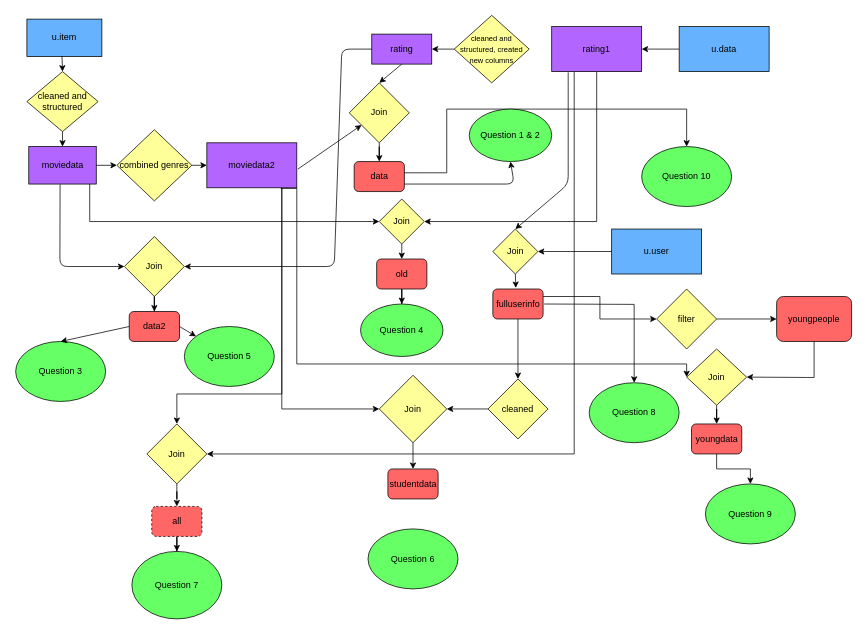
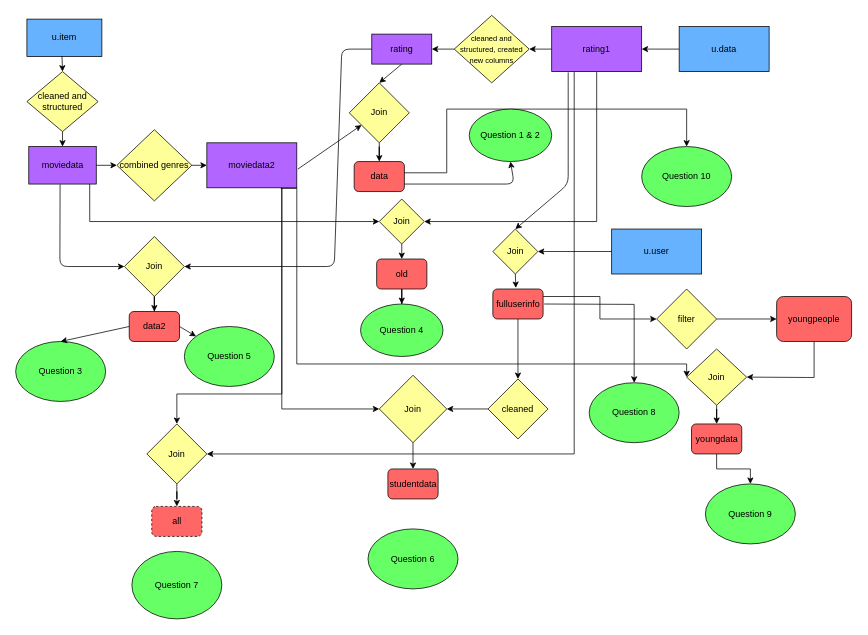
none -> (536, 49)
(177, 547) -> none
